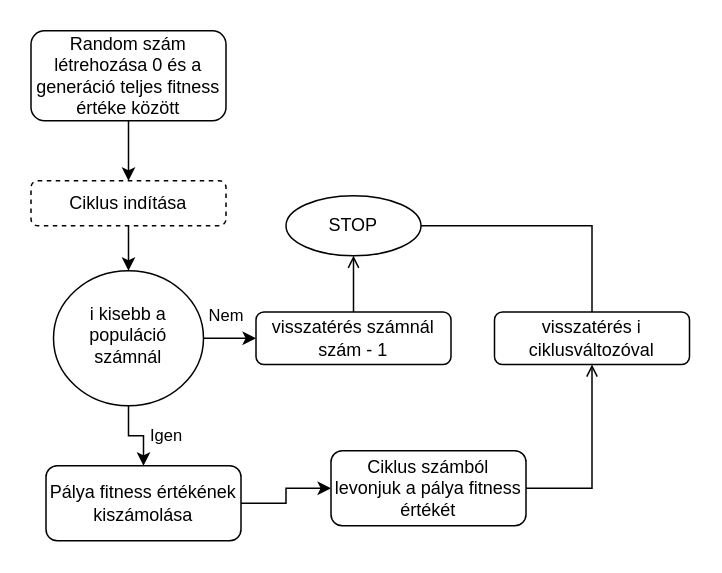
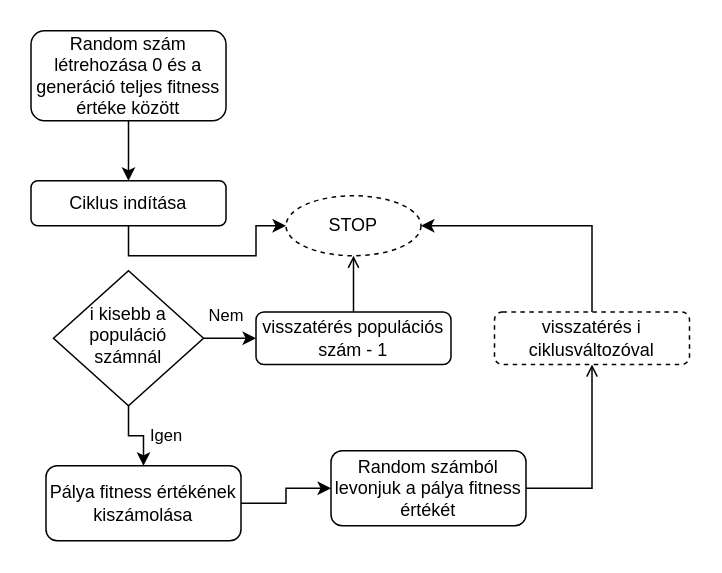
(128, 203) -> (128, 203)
(353, 226) -> (353, 226)
(428, 226) -> (432, 226)
(128, 257) -> (216, 256)
(128, 338) -> (128, 338)
(353, 338) -> (353, 338)
(592, 338) -> (592, 338)
(428, 488) -> (428, 488)
